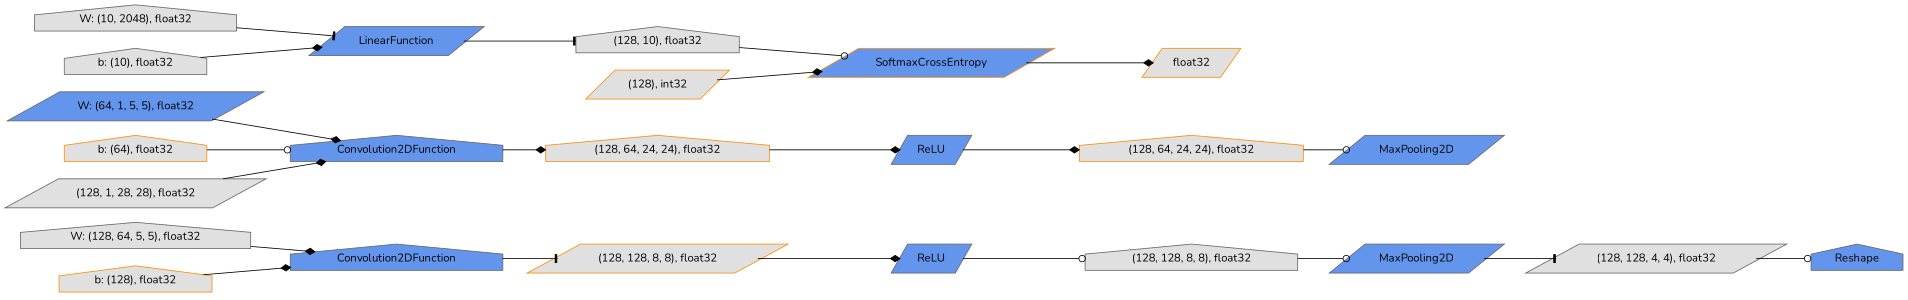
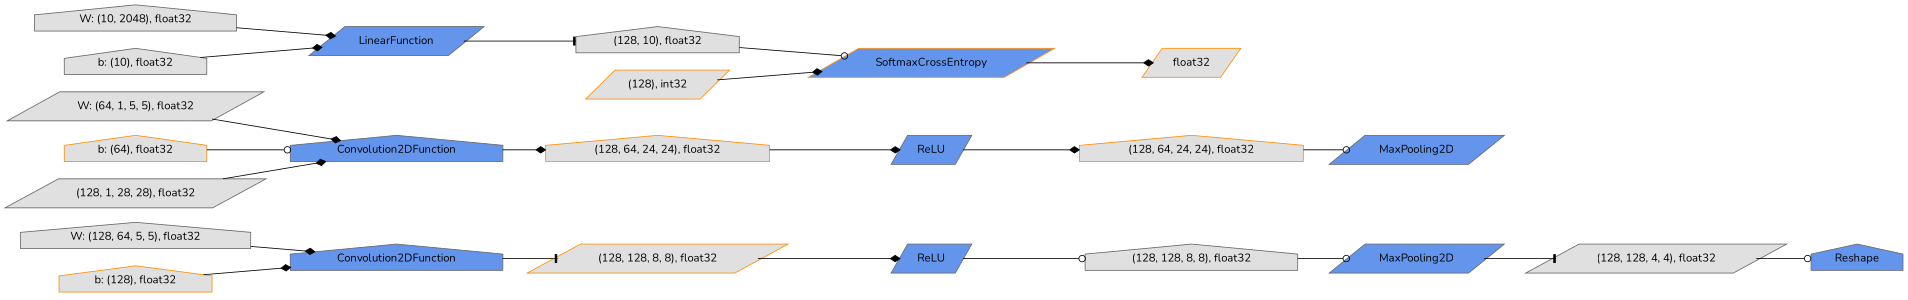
(284, 32) -> (284, 32)
(136, 106) -> (136, 106)
